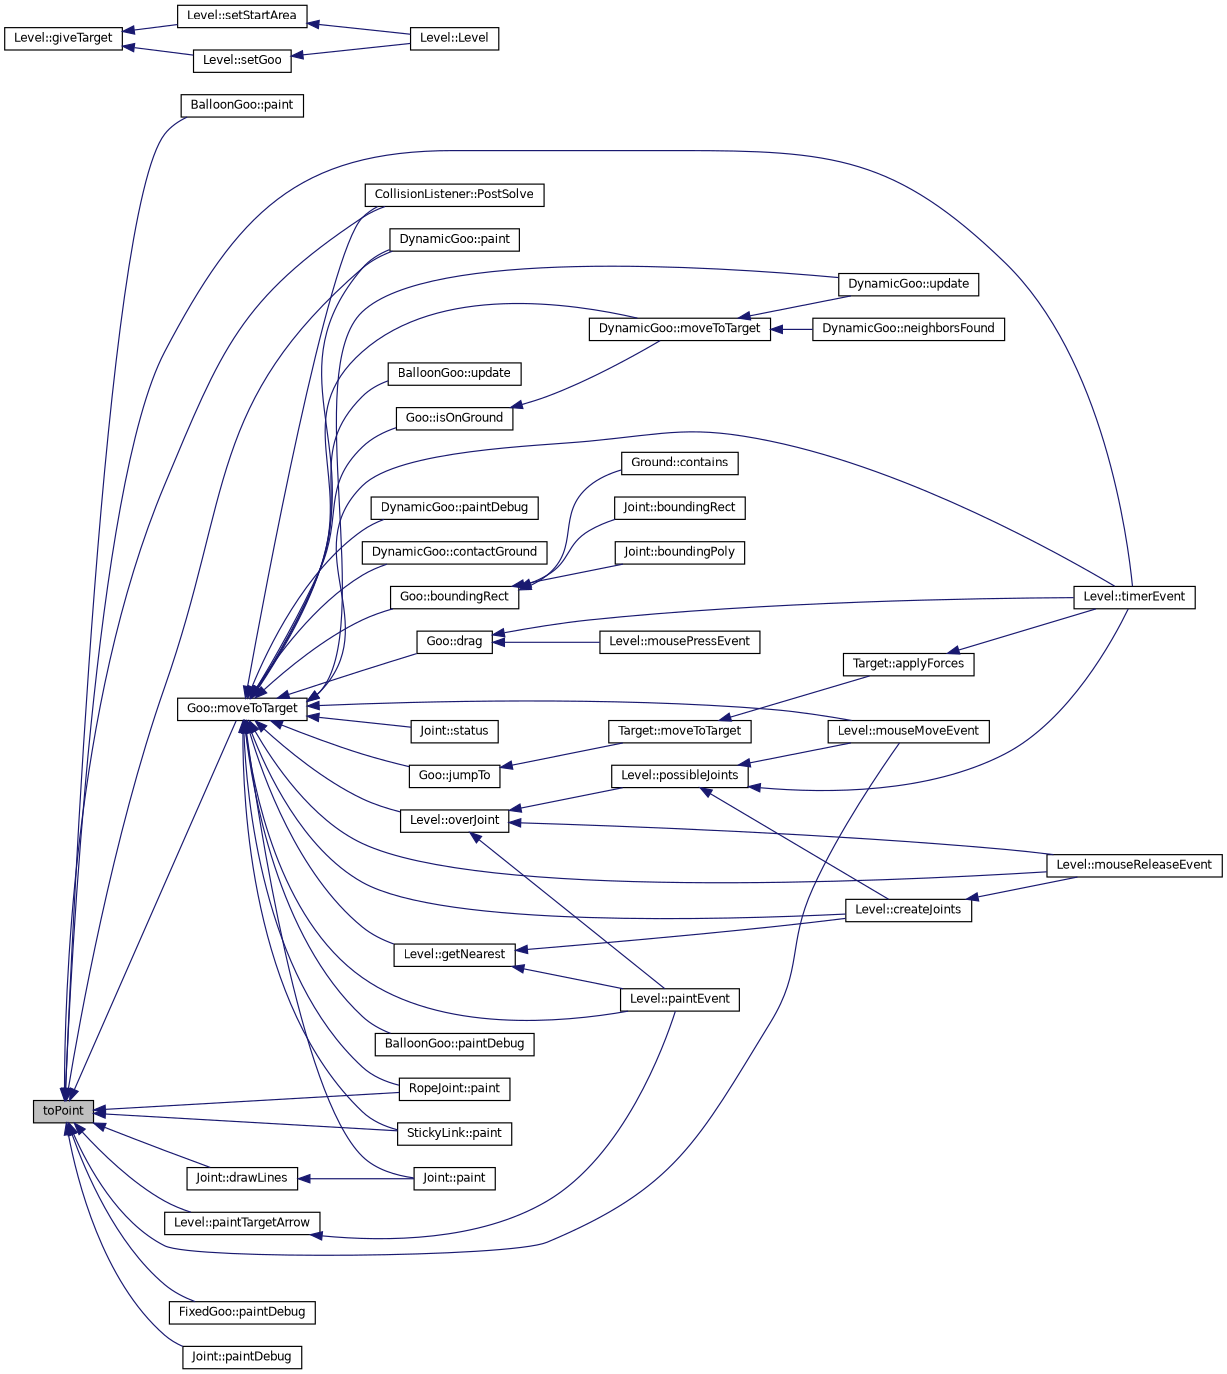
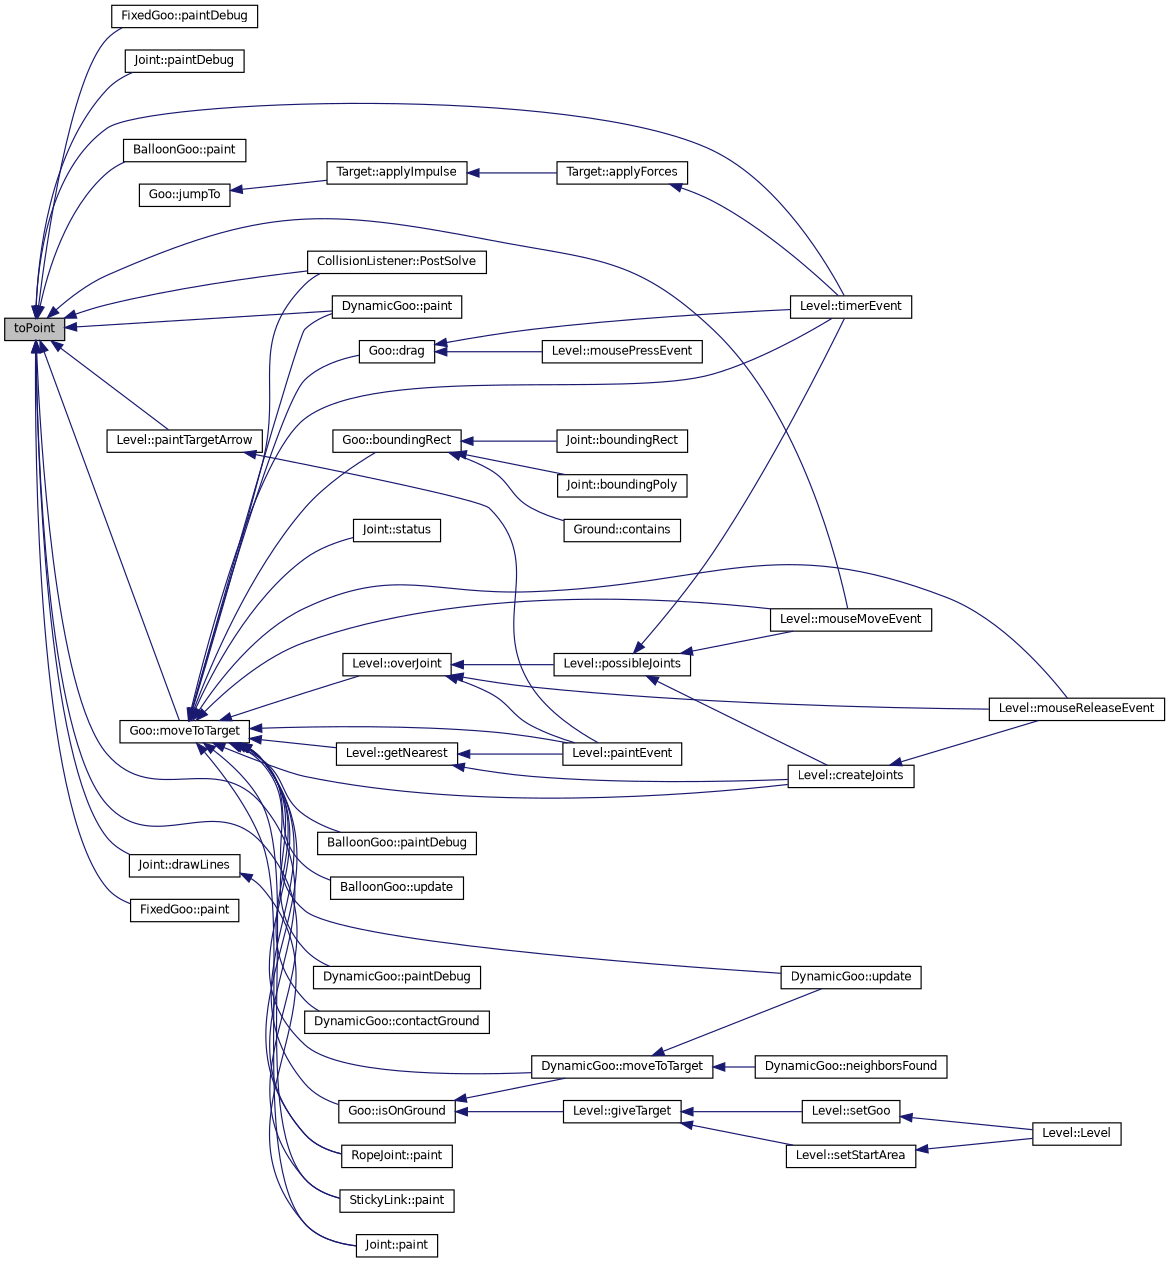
(680, 732) -> (397, 173)
(345, 748) -> none
none -> (185, 911)
none -> (515, 1112)
